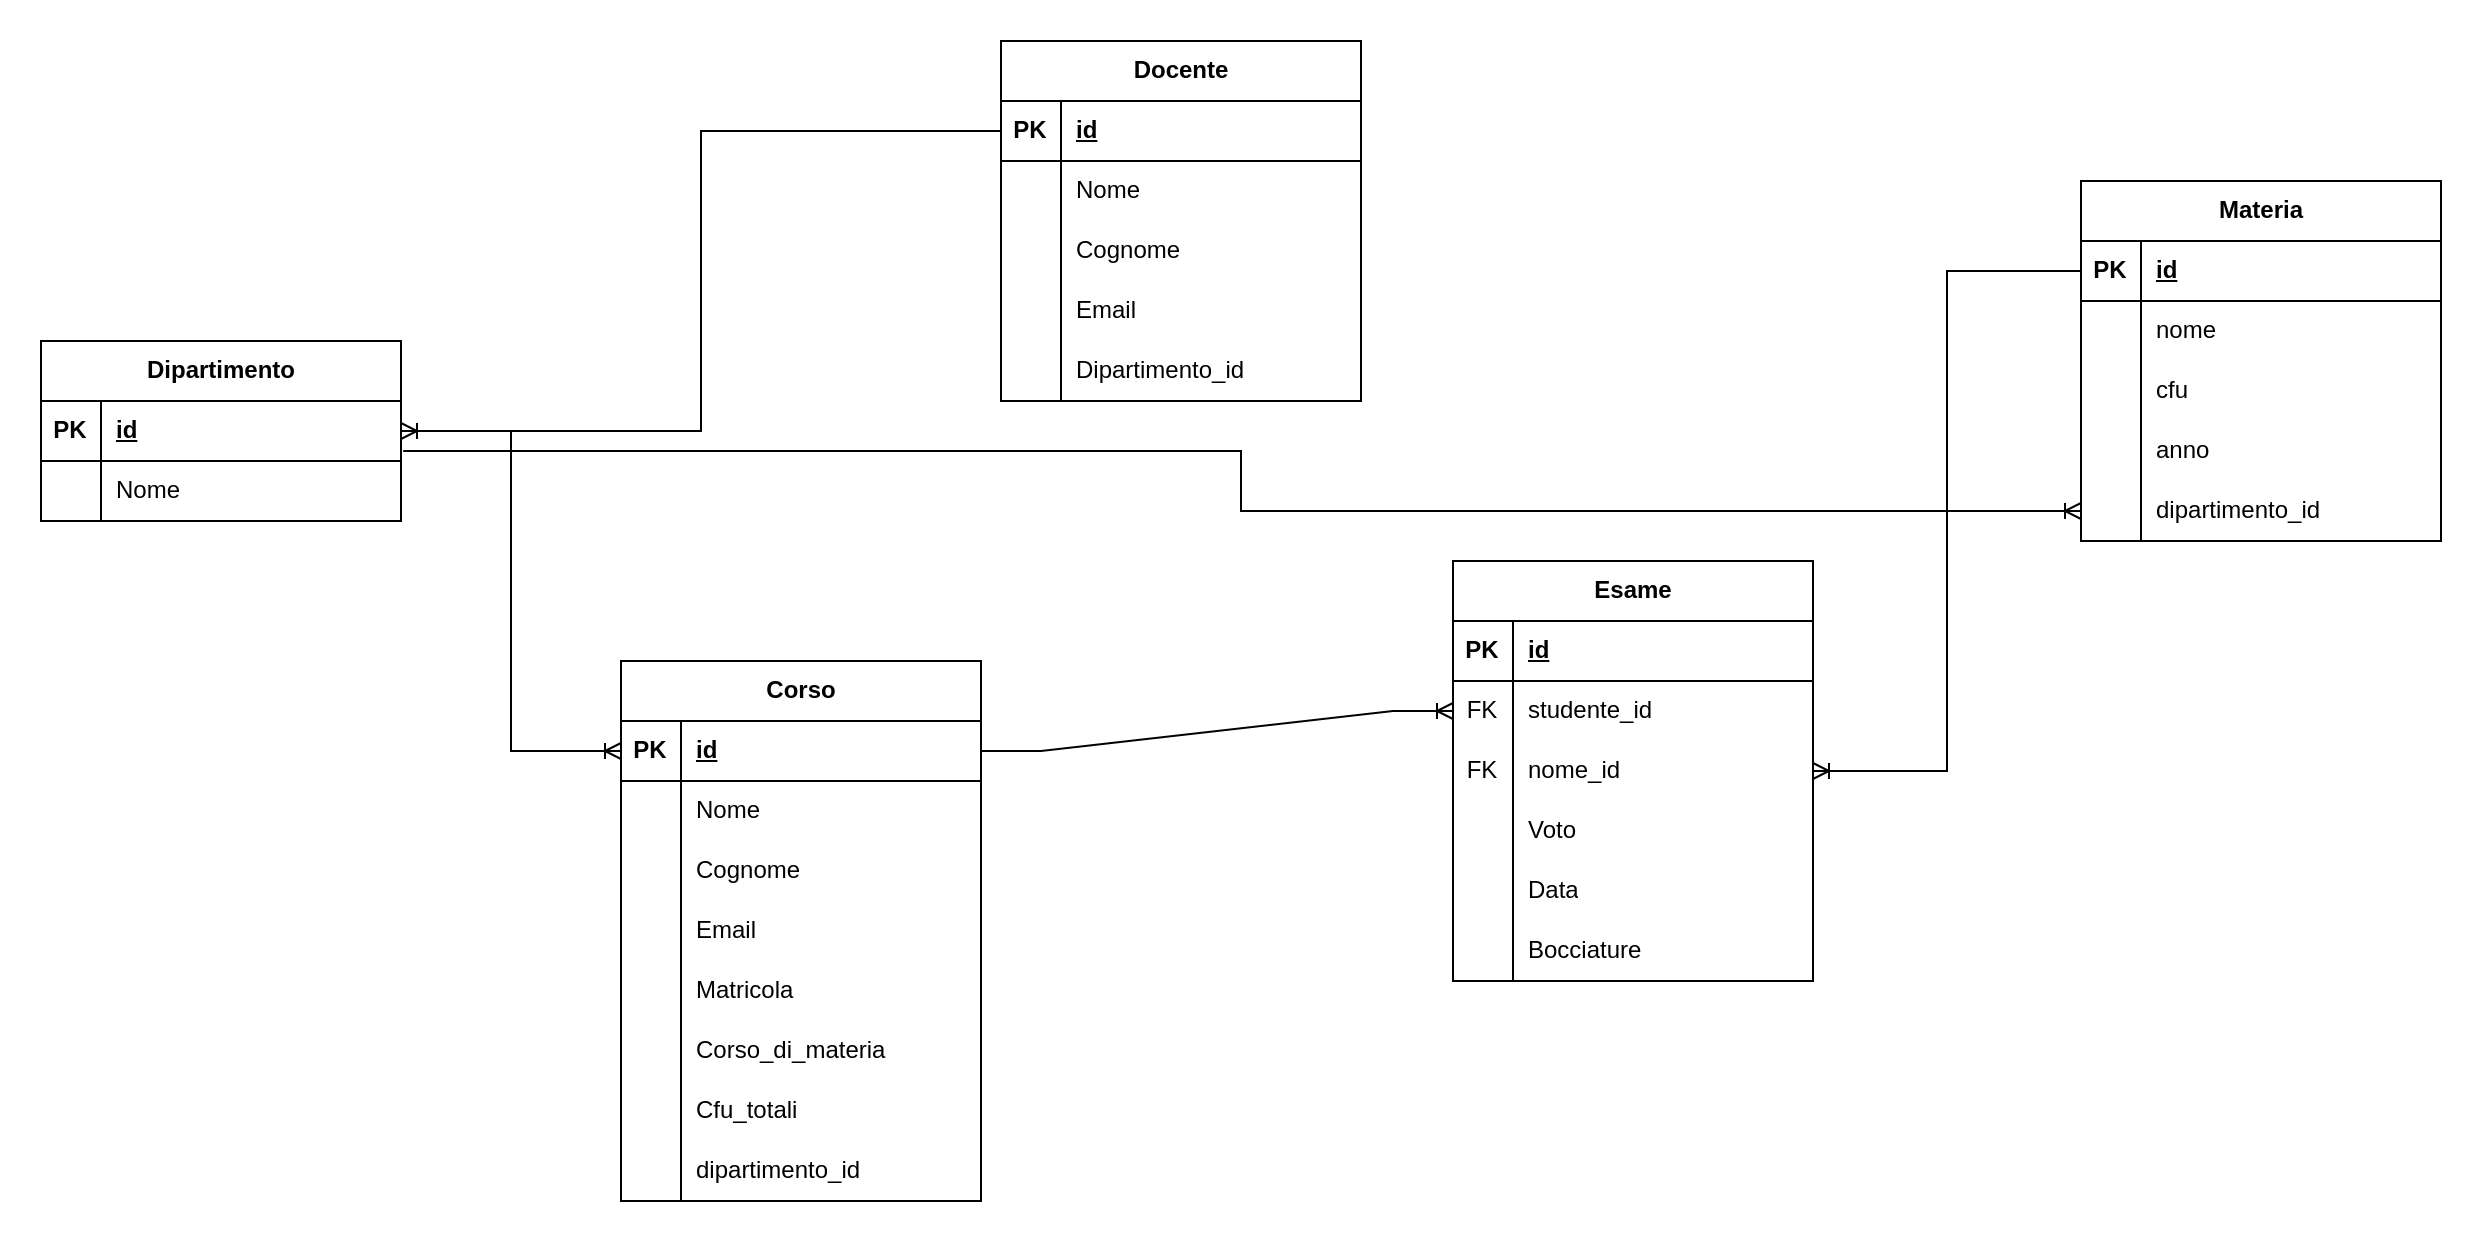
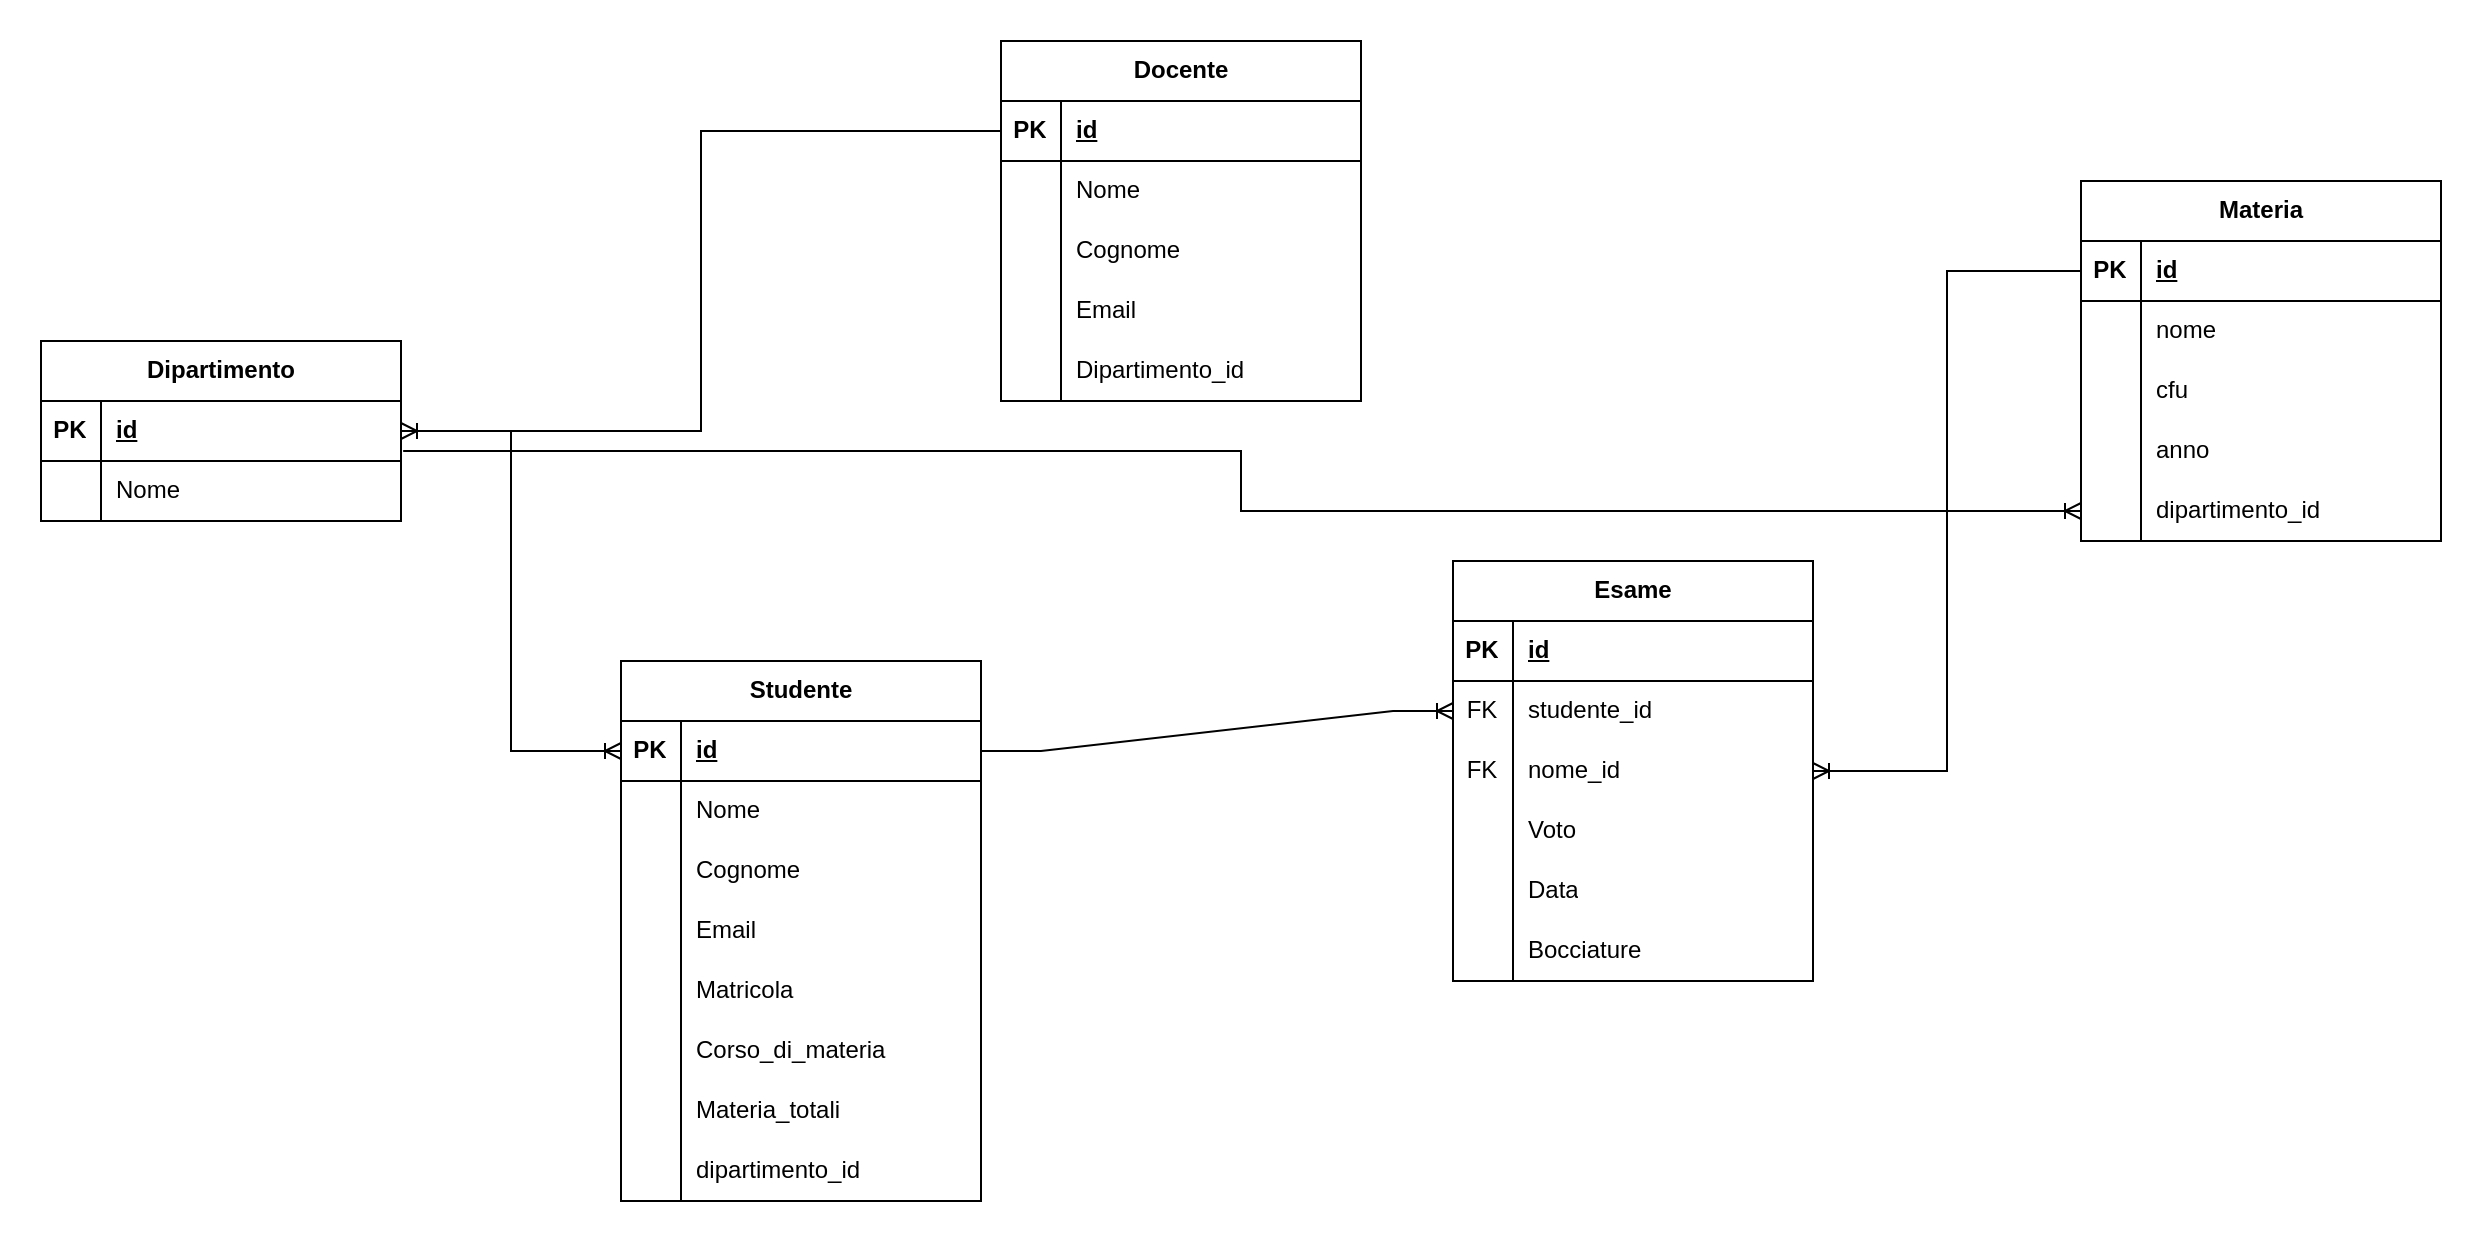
(802, 691) -> (802, 691)
(758, 1111) -> (782, 1111)
